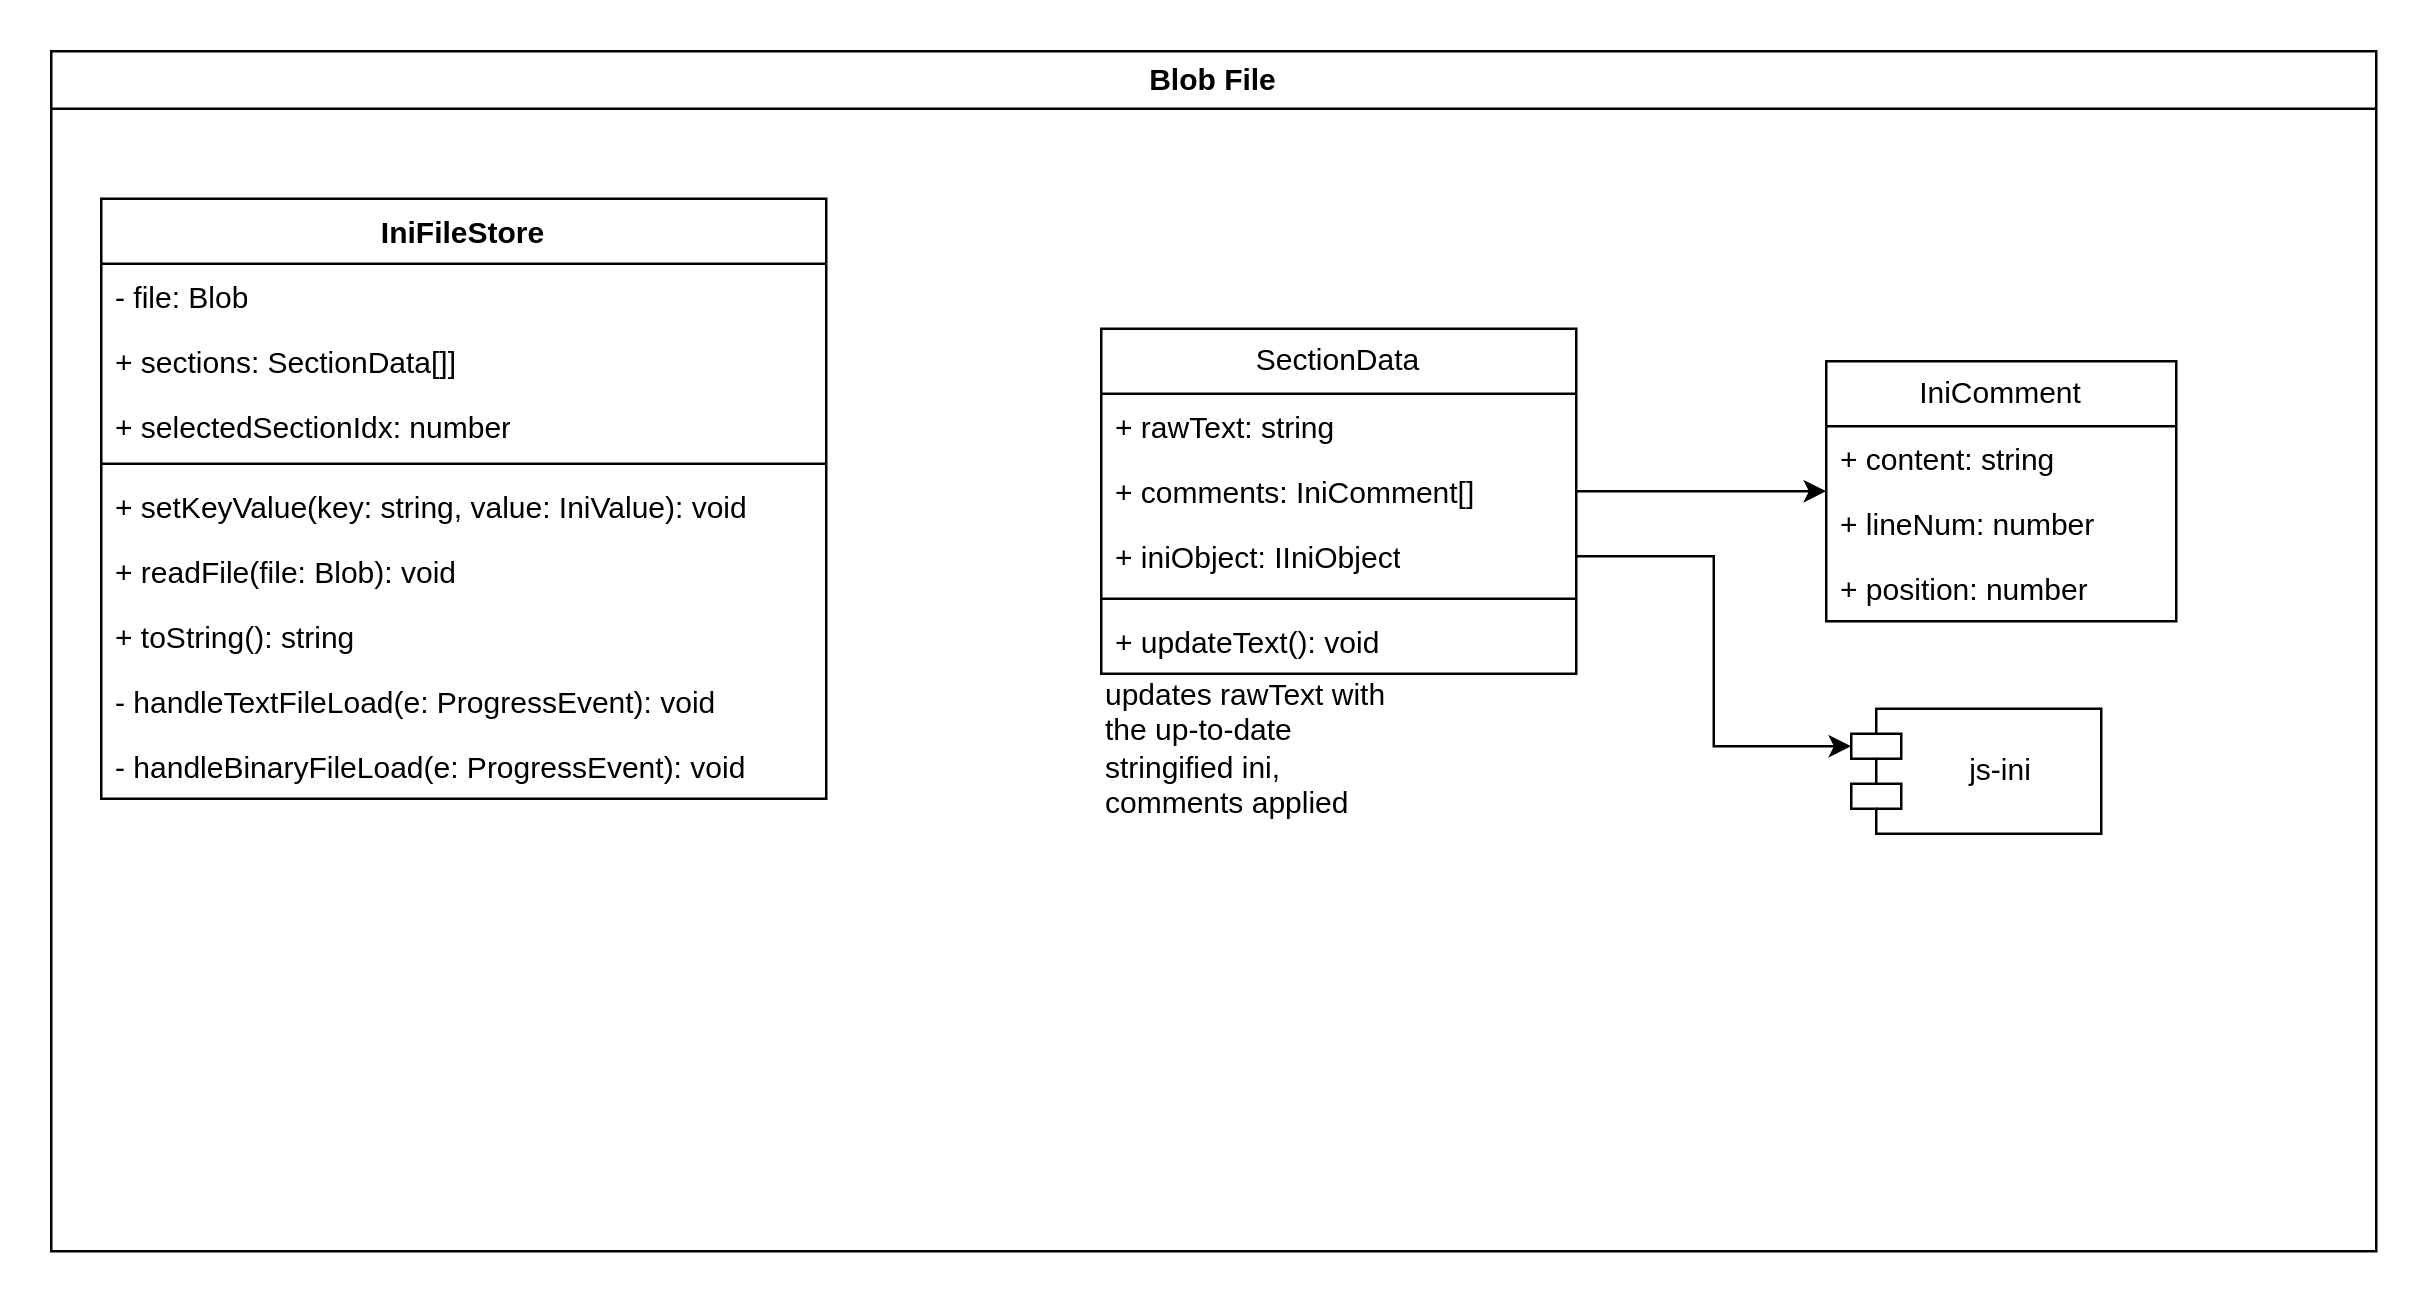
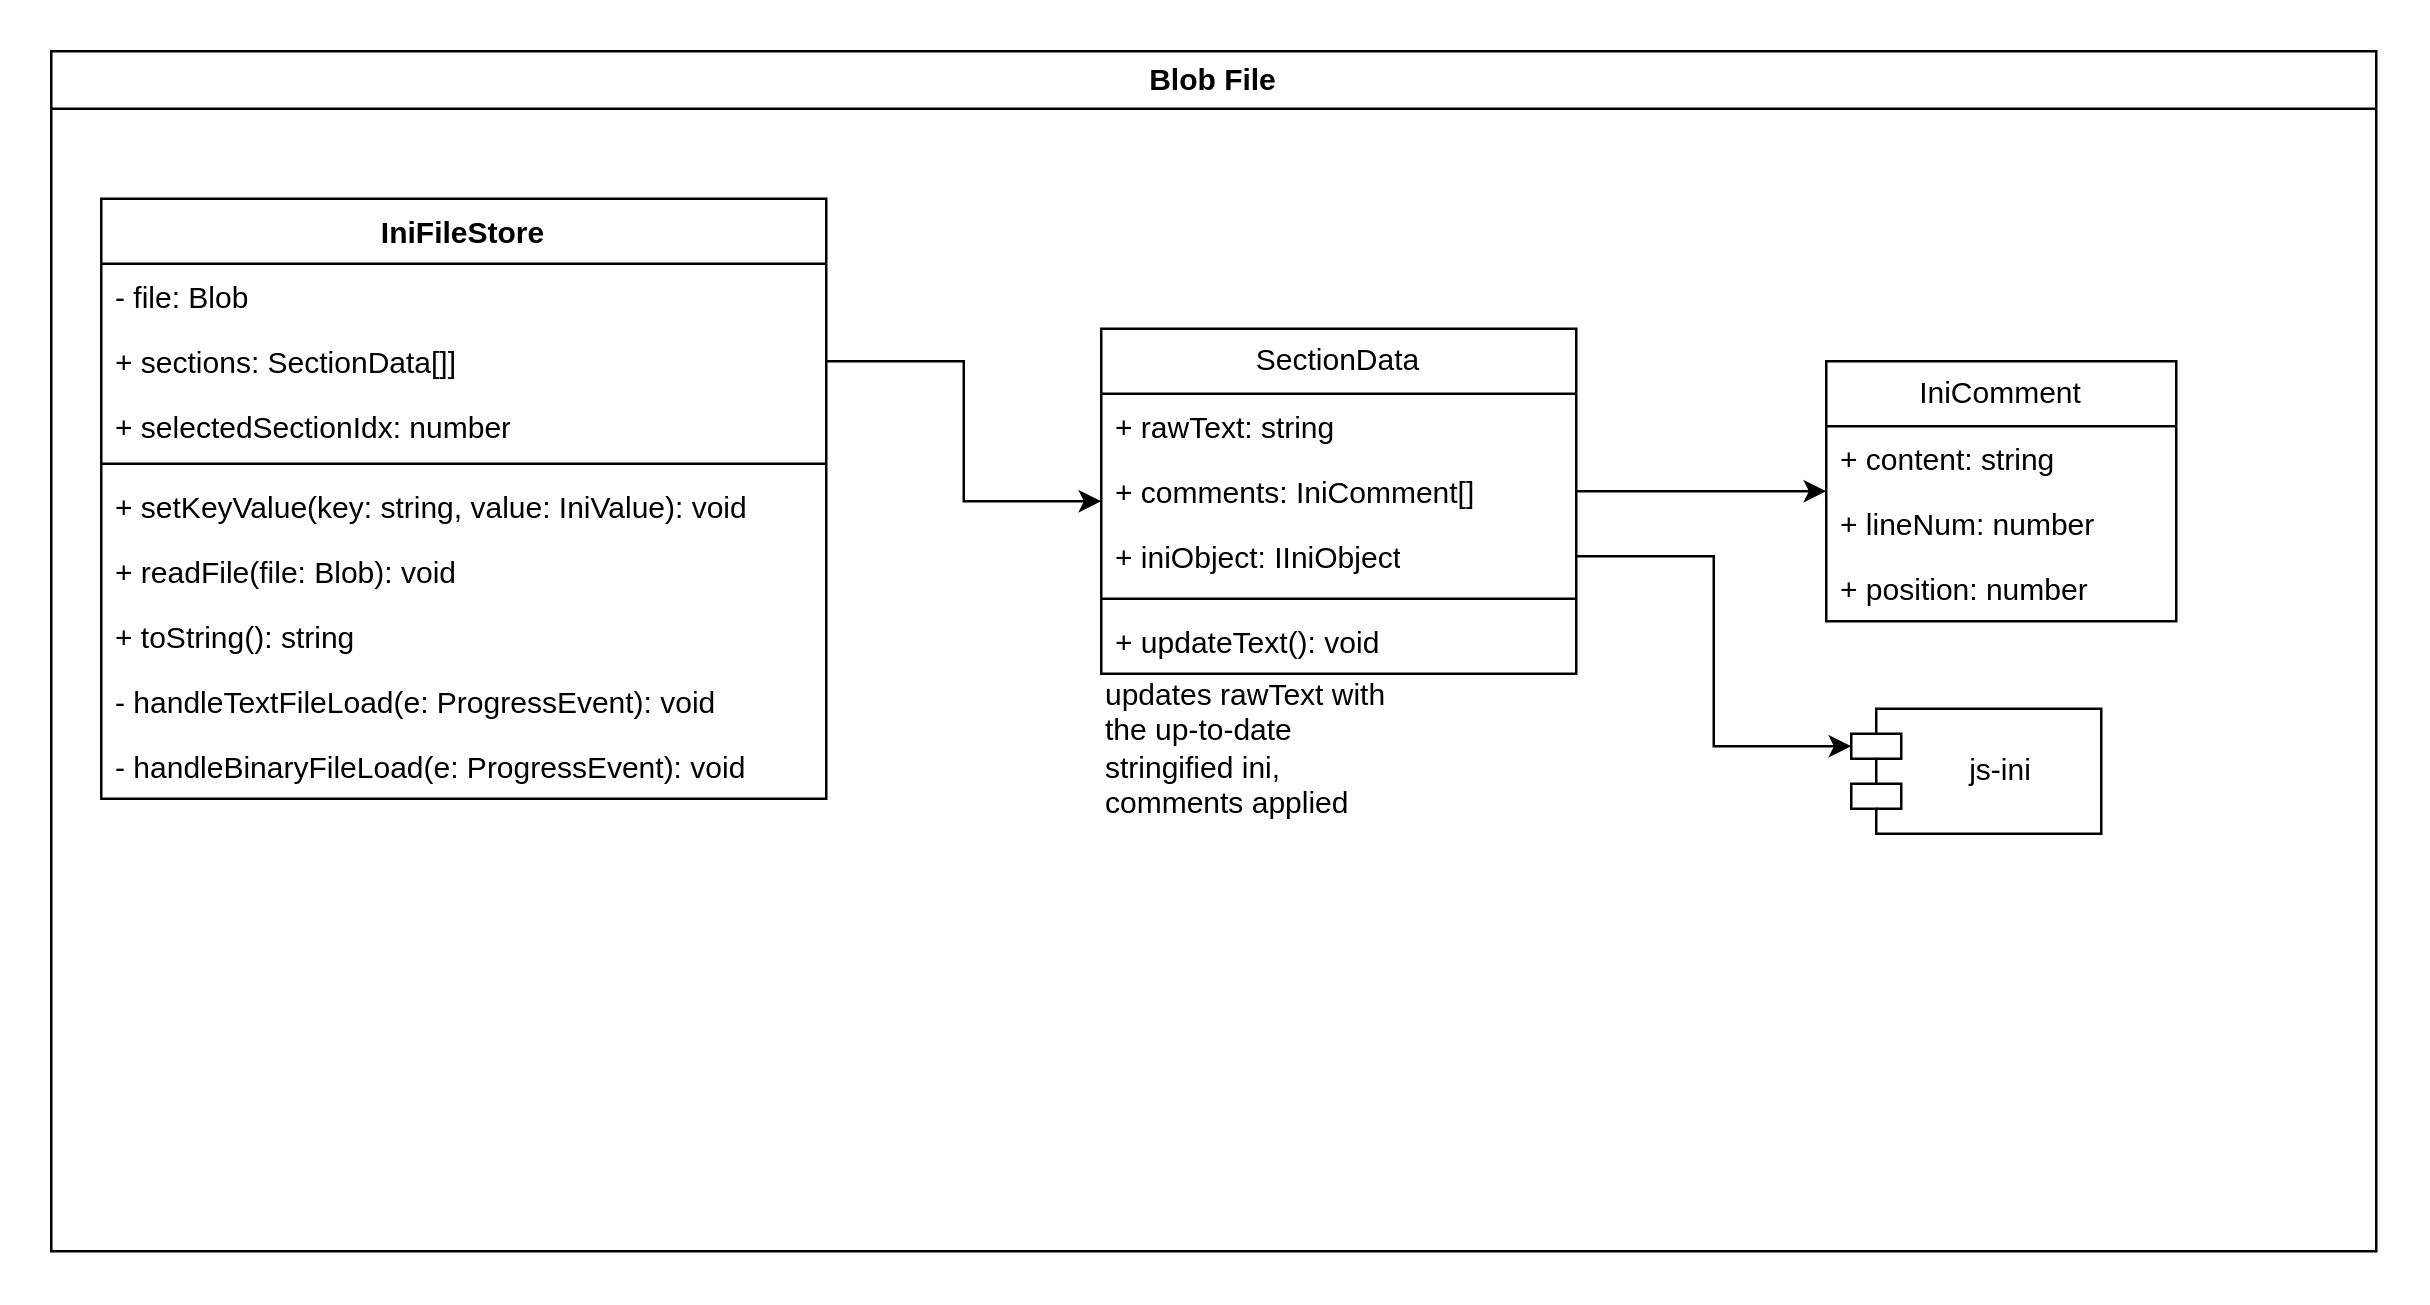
none -> (964, 425)
